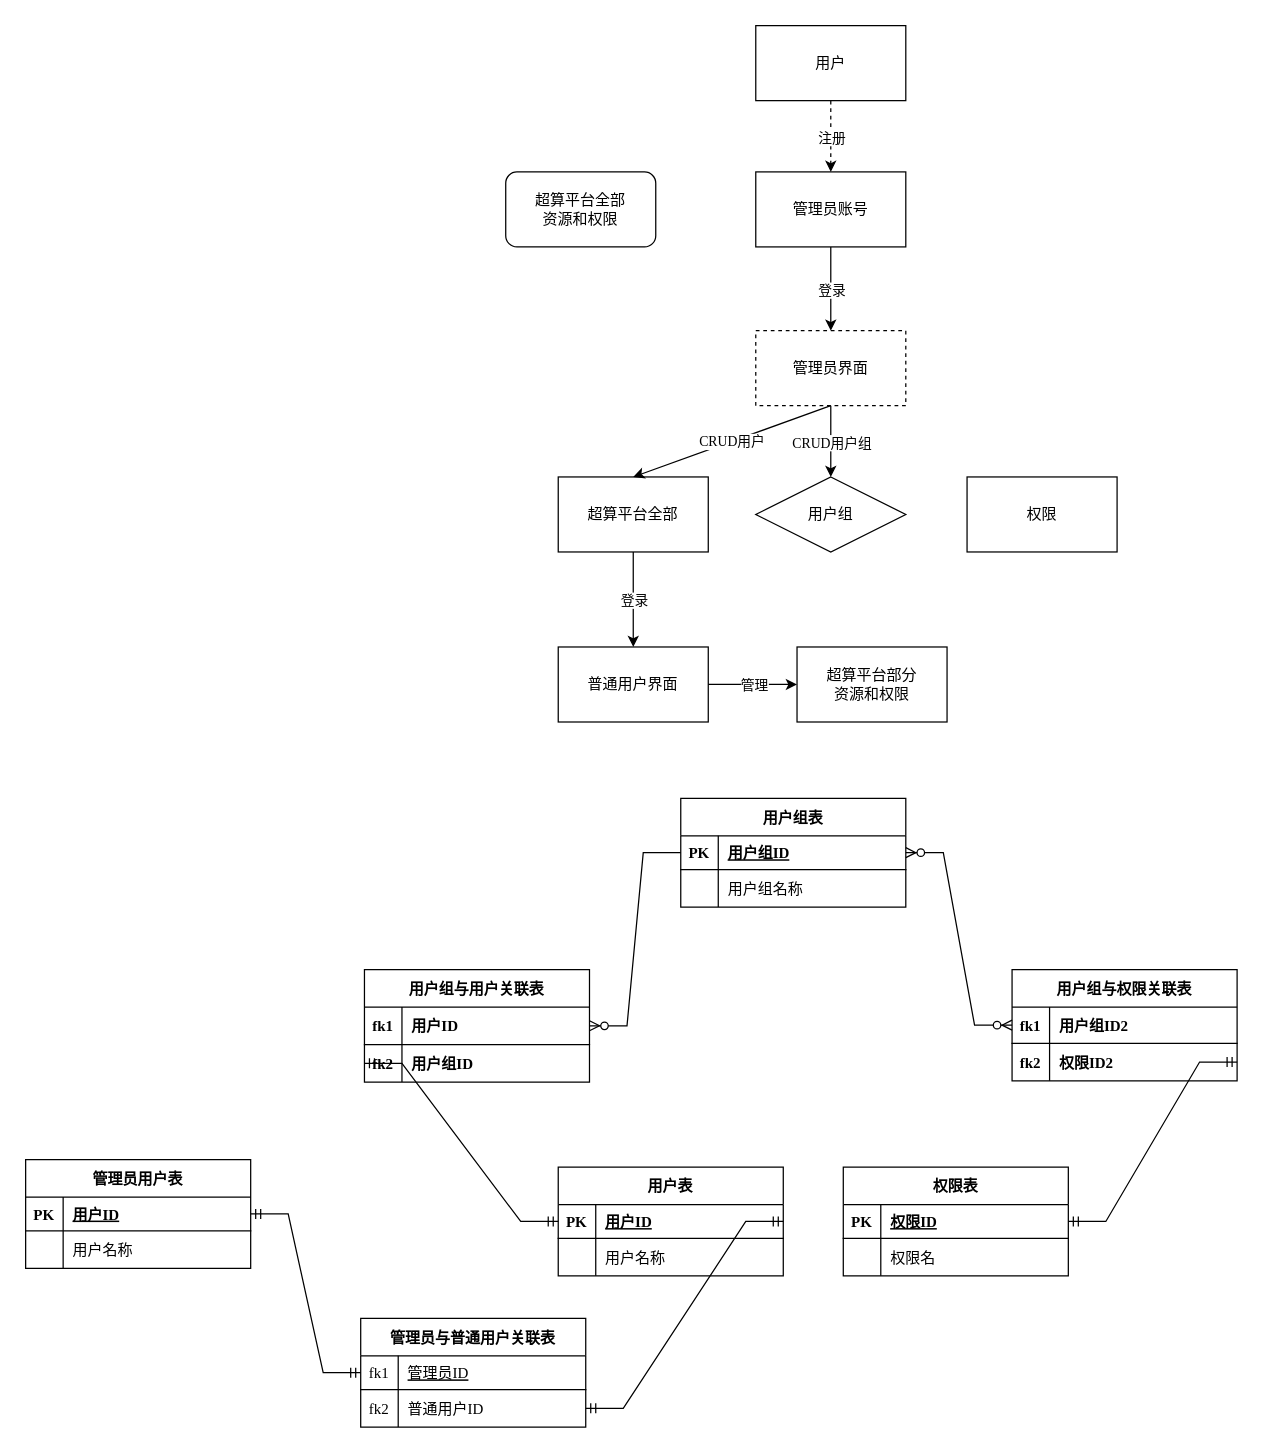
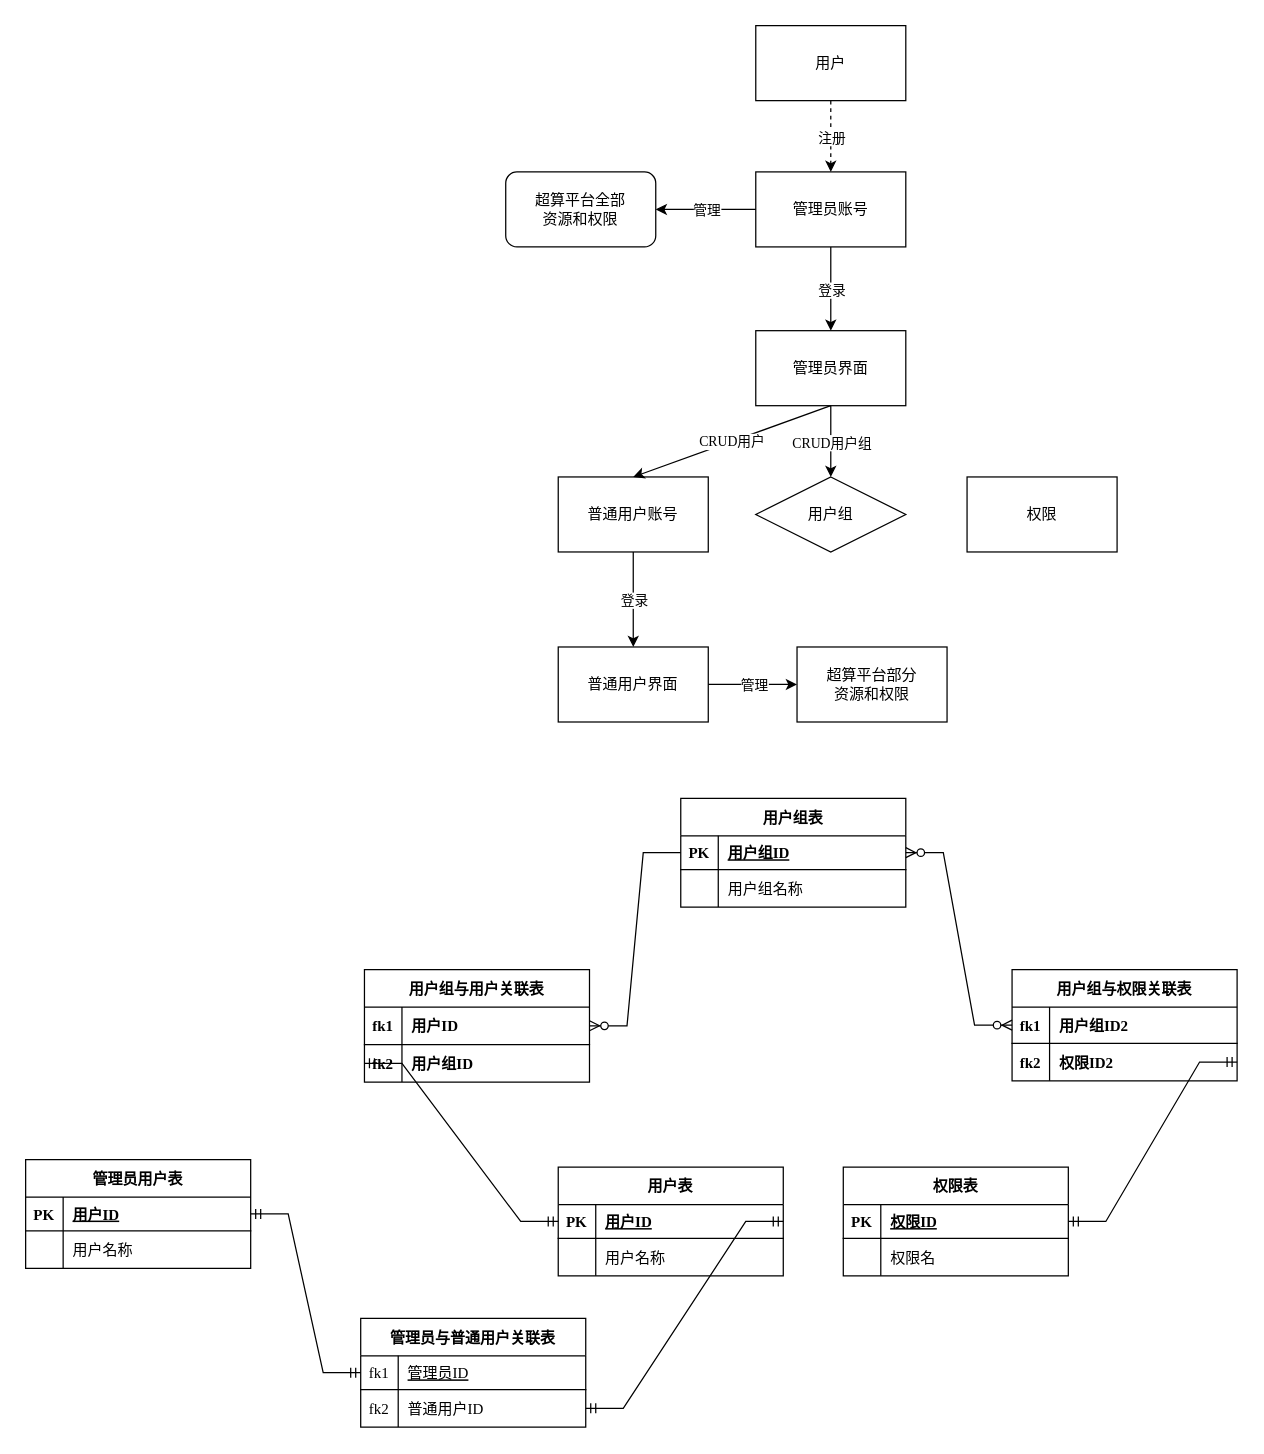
none -> (710, 209)
(831, 368) -> (831, 368)
(633, 514) -> (633, 514)
